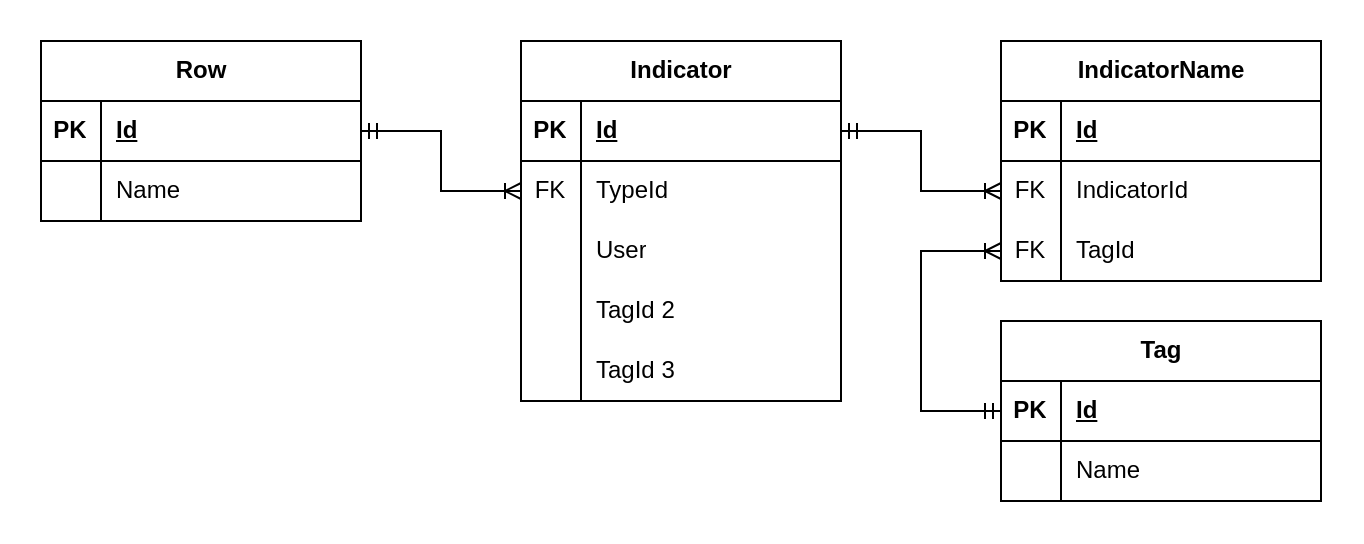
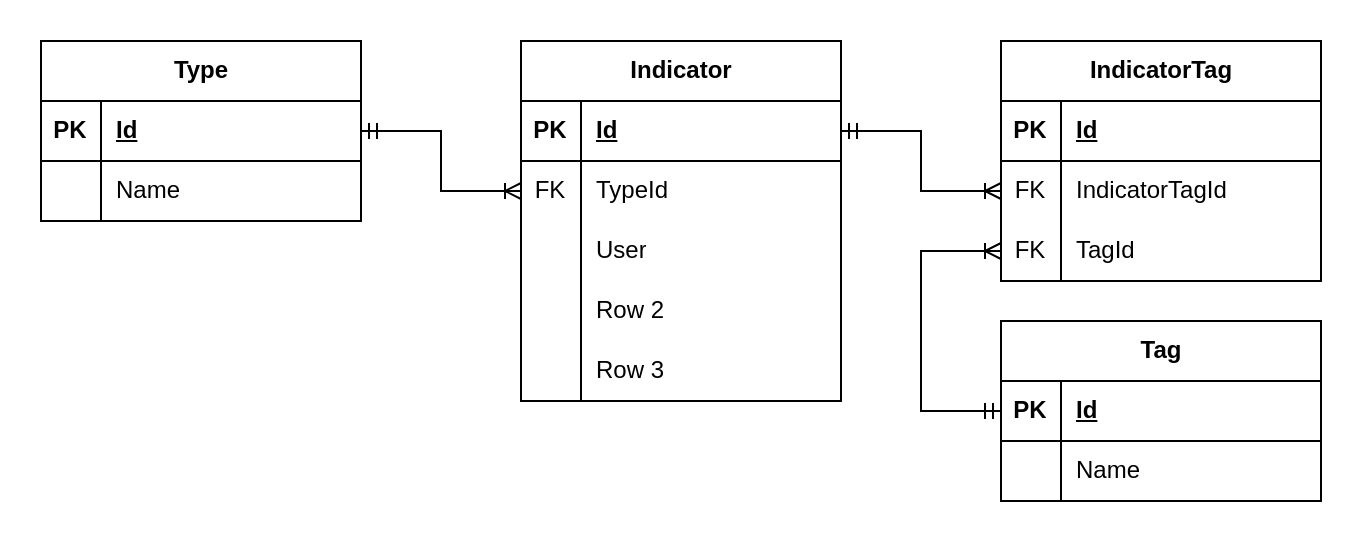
(202, 71) -> (202, 71)
(1162, 71) -> (1162, 71)
(1148, 191) -> (1168, 191)
(641, 311) -> (627, 311)
(641, 371) -> (627, 371)
